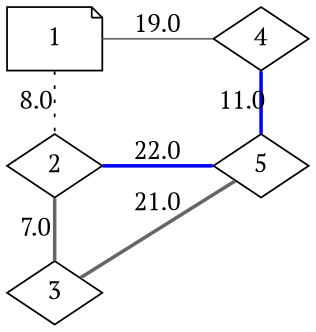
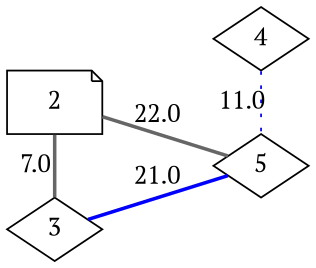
(55, 39) -> none
(261, 103) -> (261, 103)
(55, 166) -> (55, 102)
(158, 166) -> (165, 136)
(158, 229) -> (158, 198)
